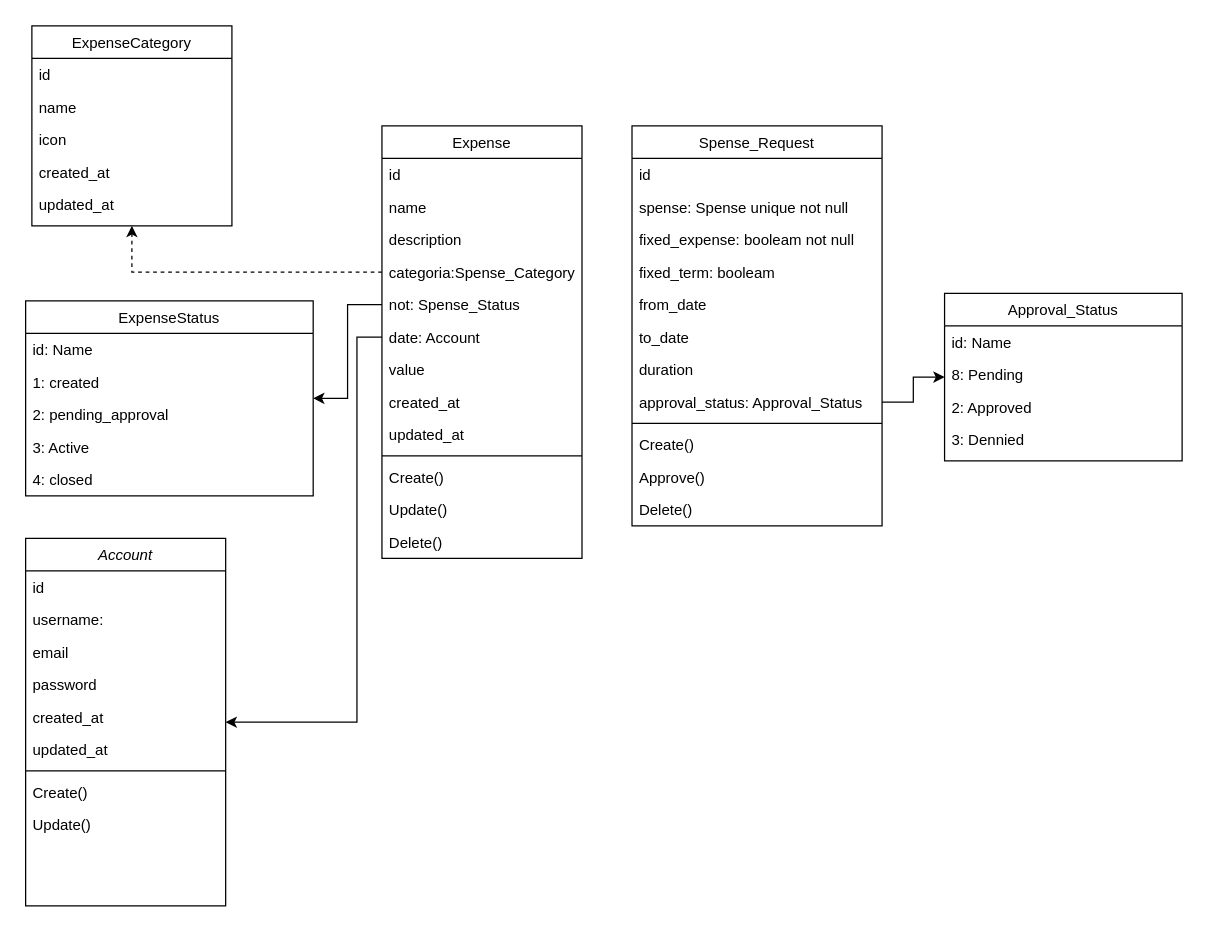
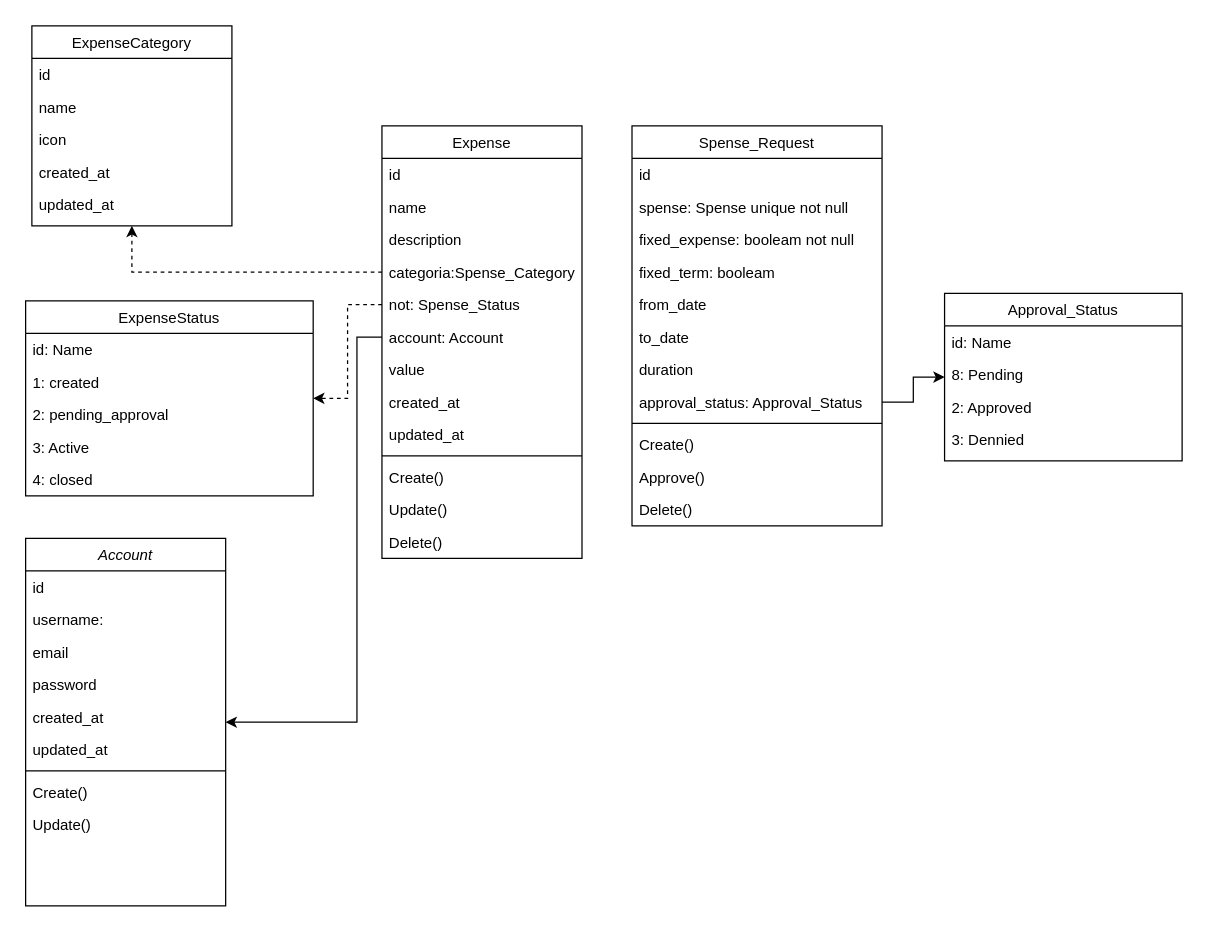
(439, 338) -> (452, 338)
(348, 347) -> (348, 347)
